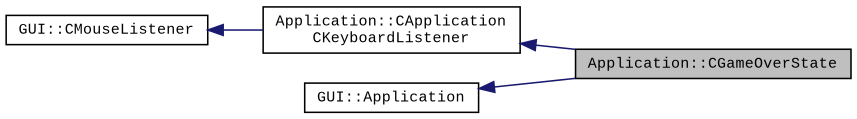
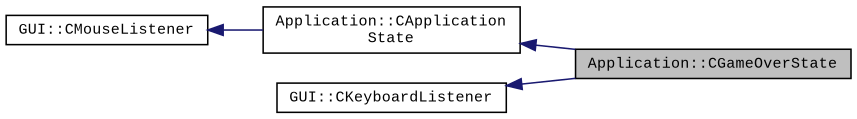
(392, 30) -> (392, 30)
(392, 98) -> (392, 98)
